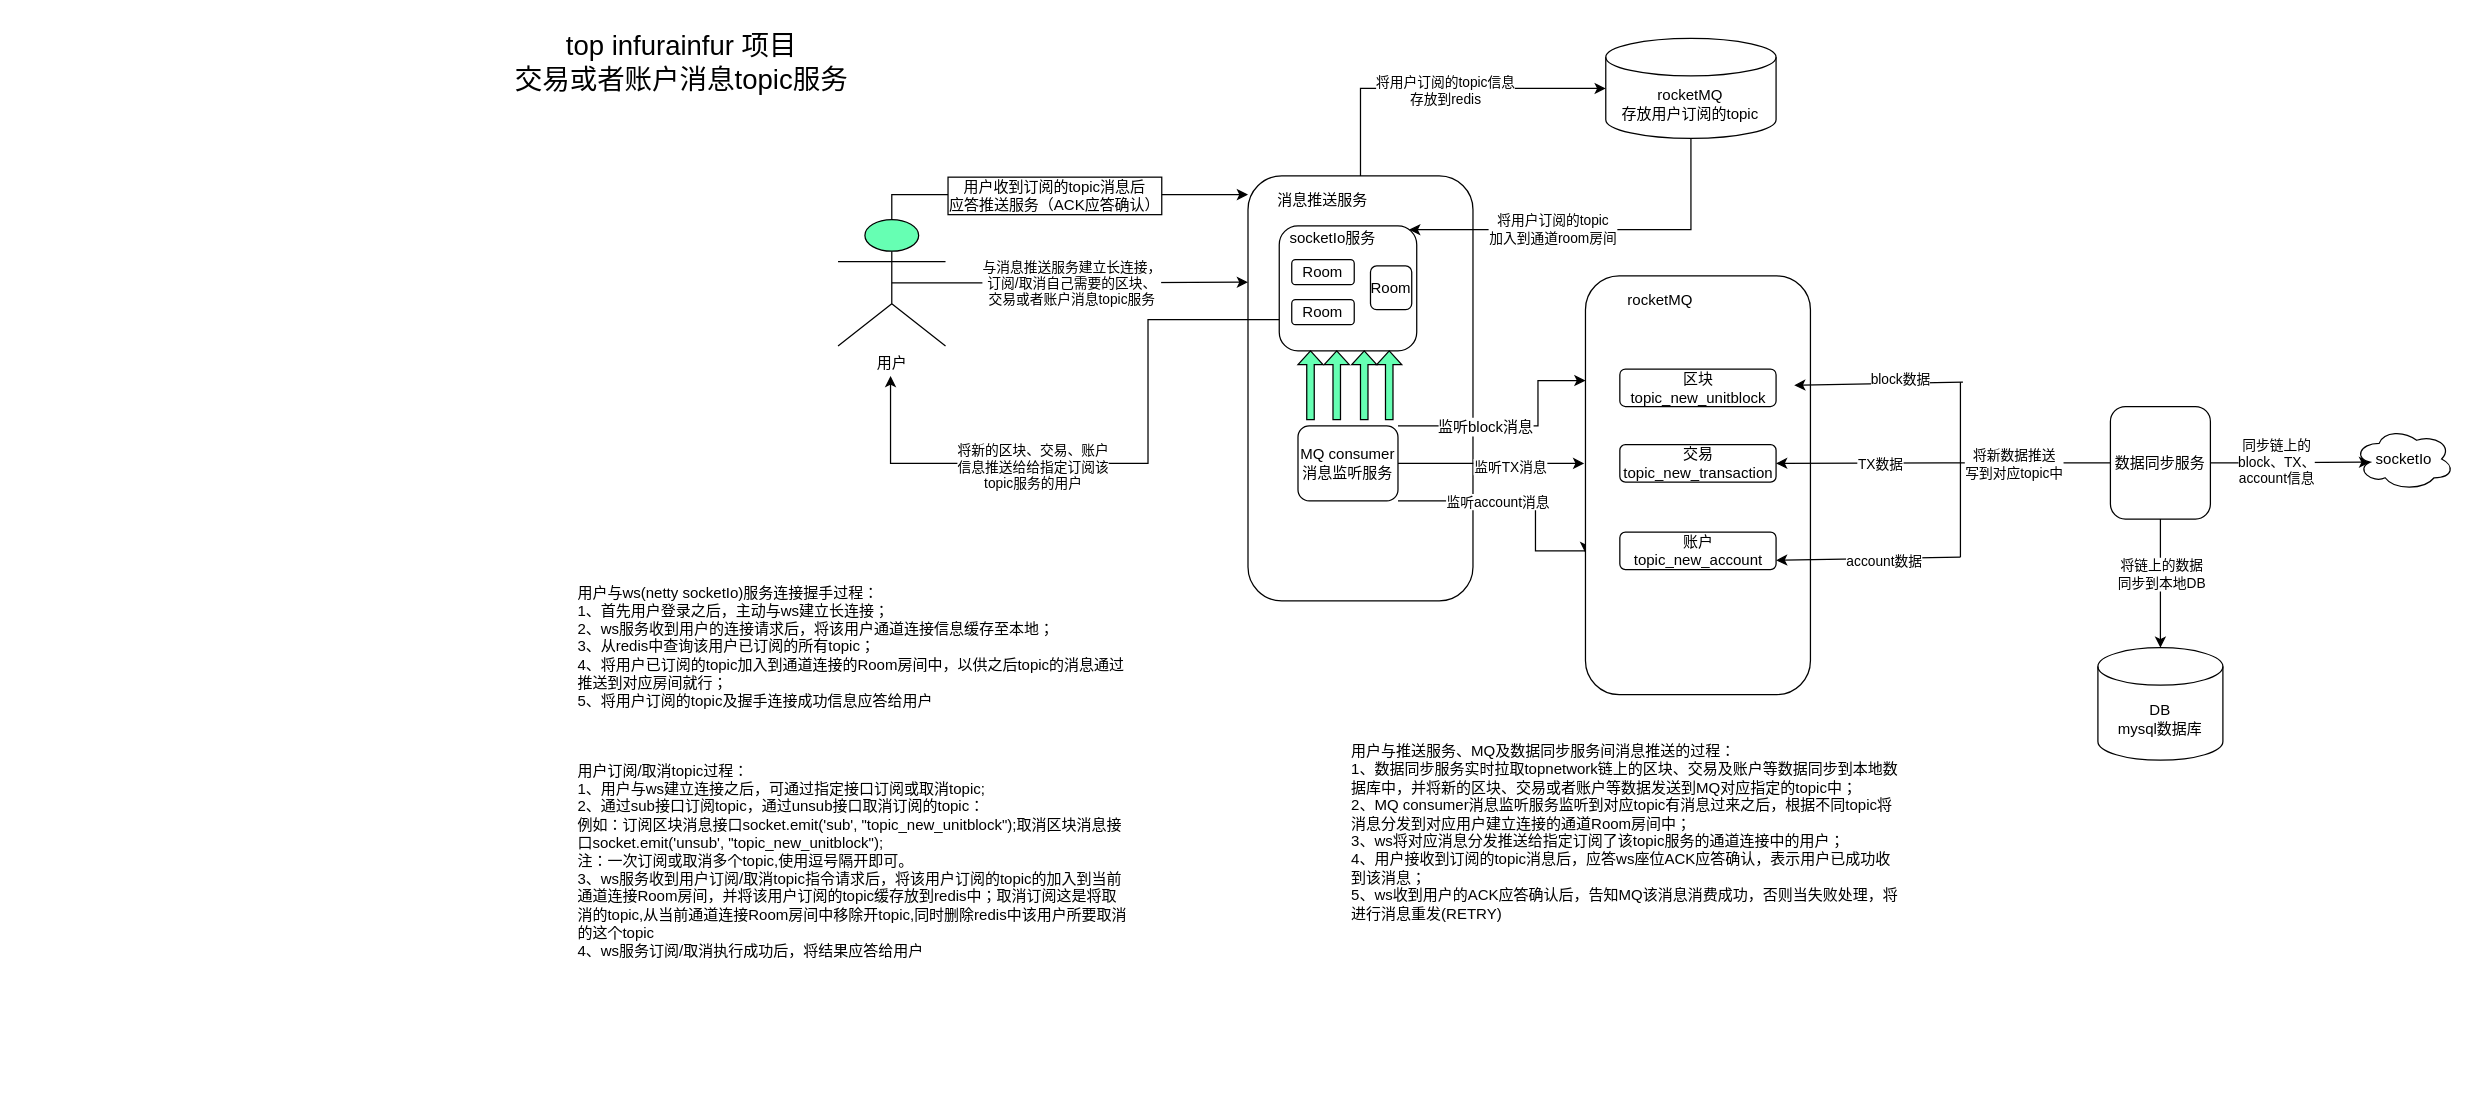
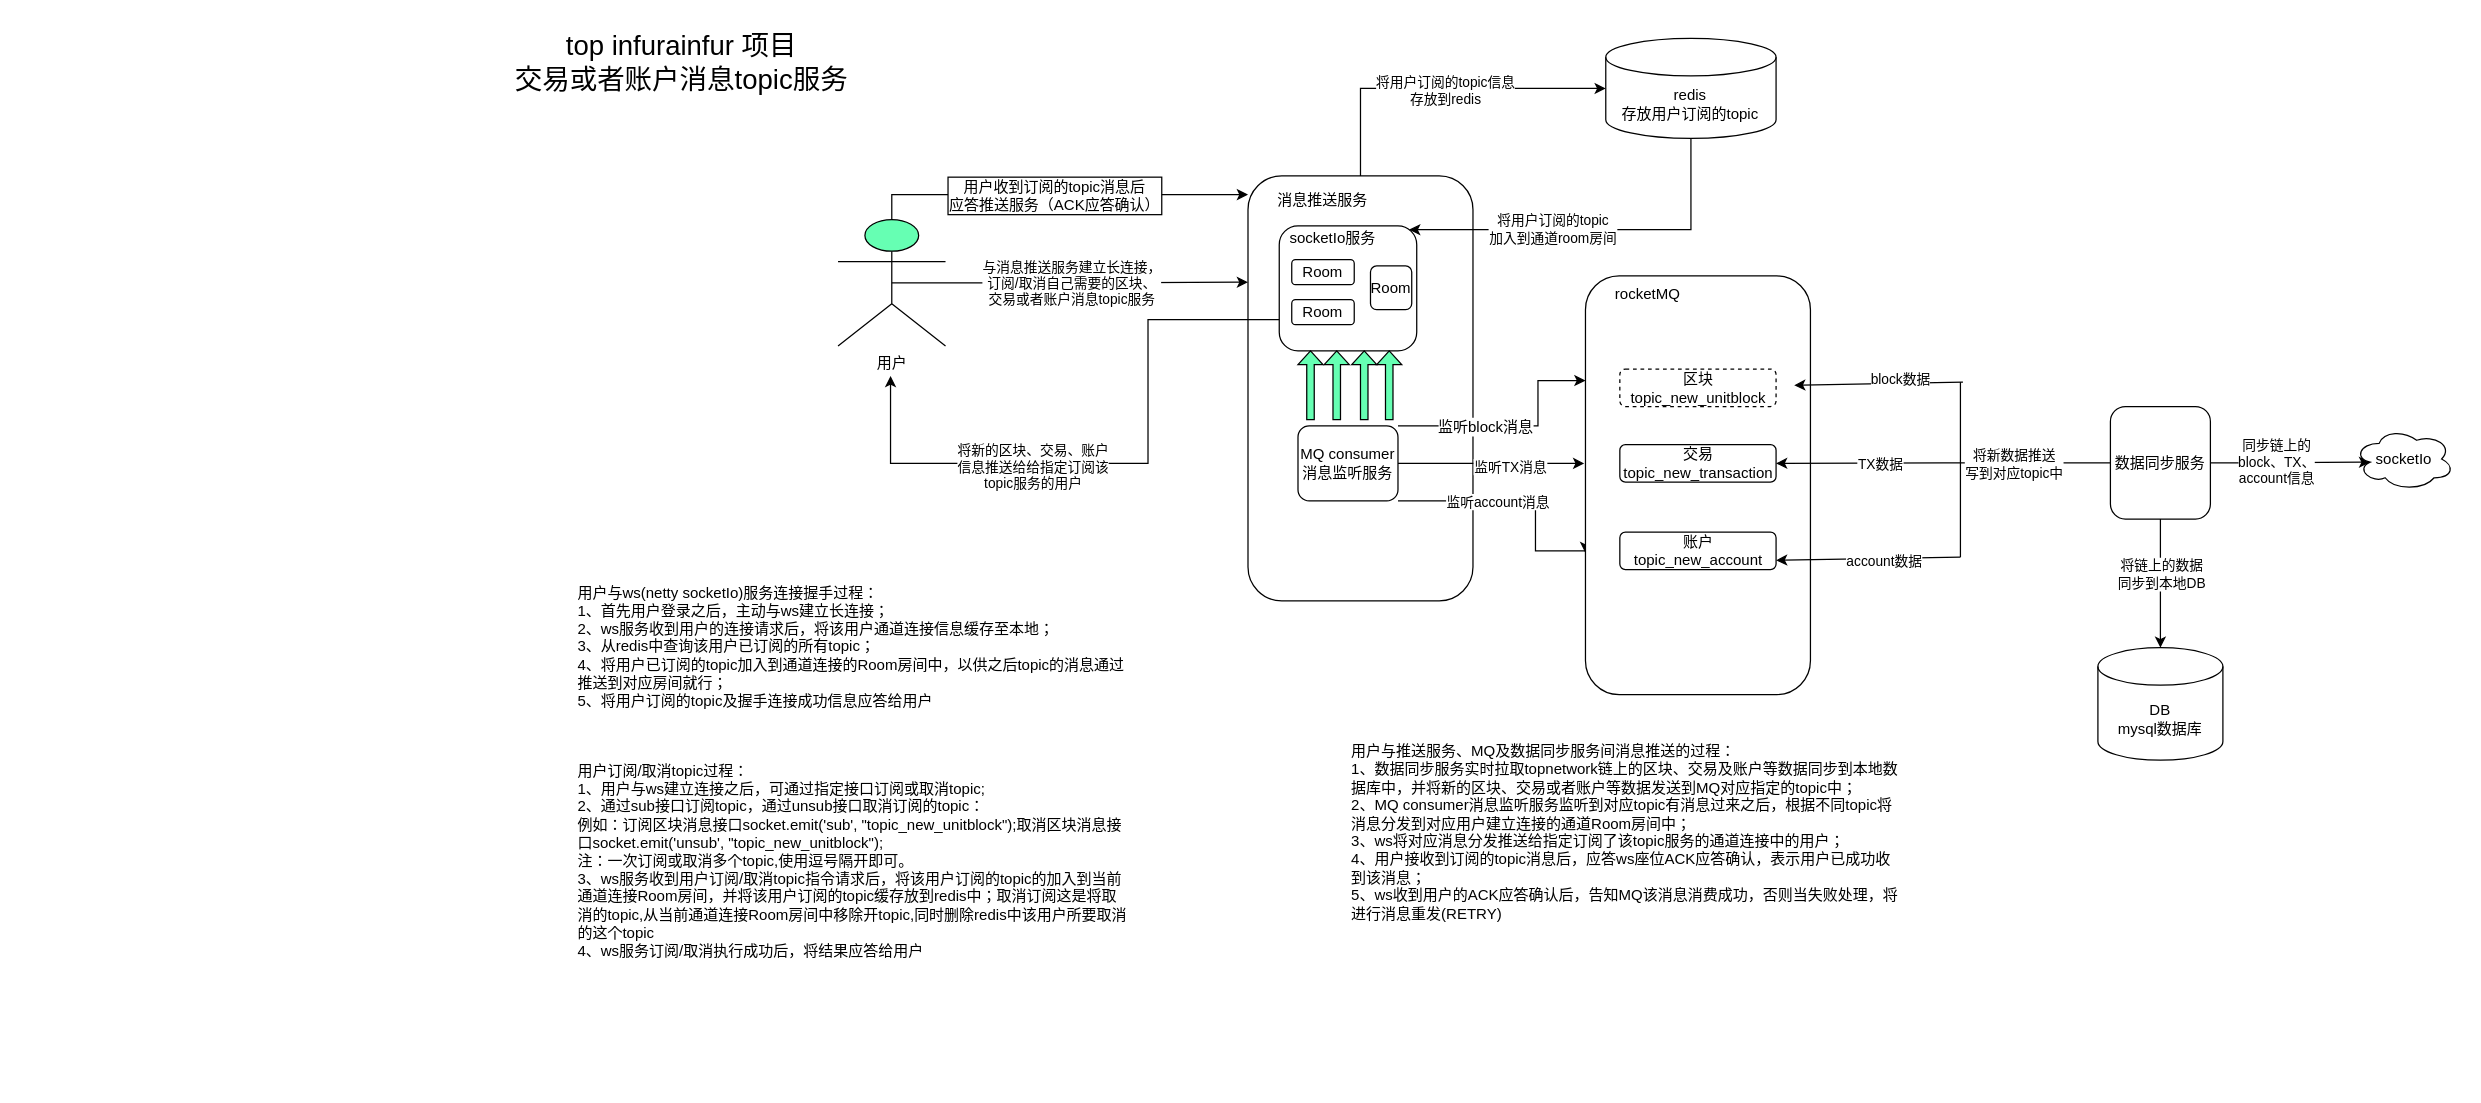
(1691, 104) -> (1691, 104)
(1661, 301) -> (1648, 294)
(1698, 388) -> (1698, 388)
